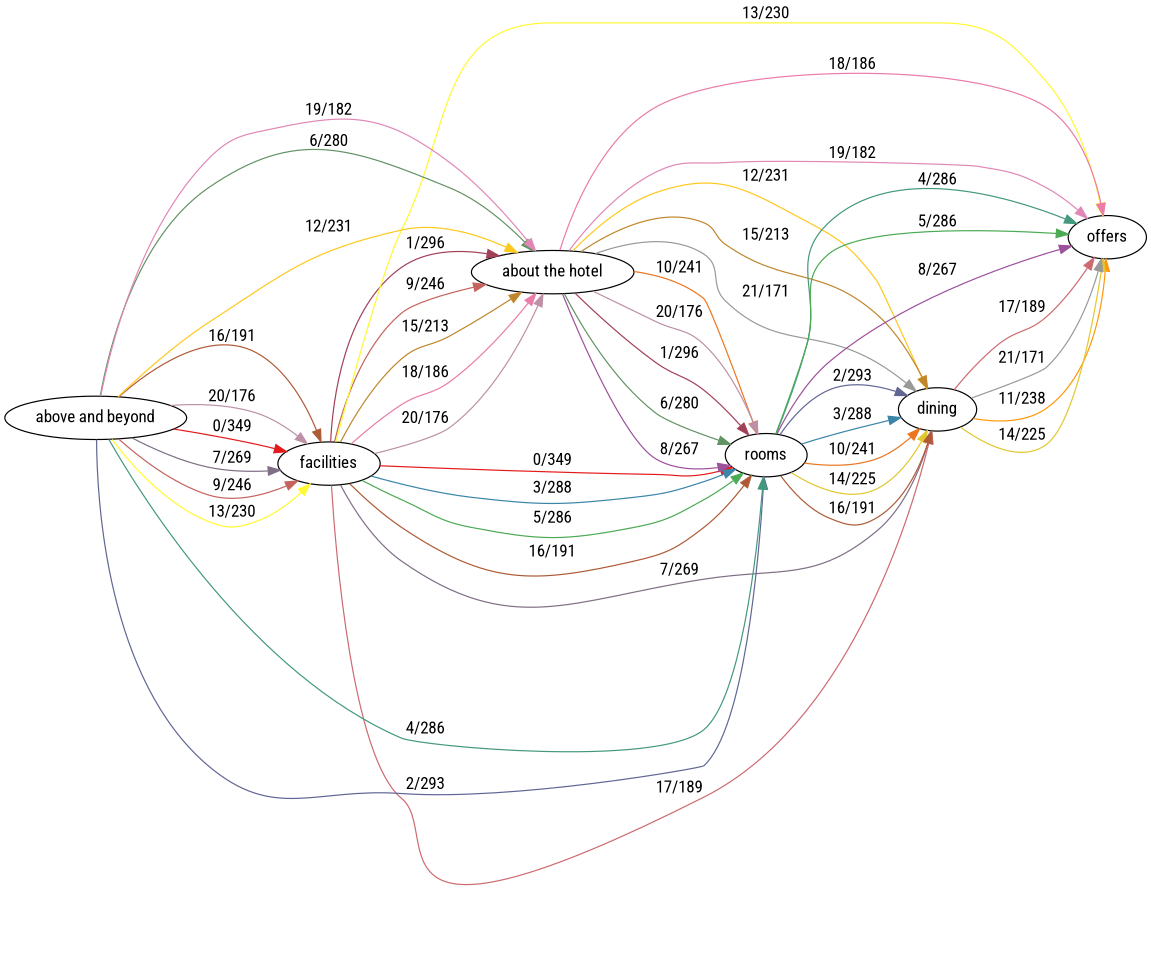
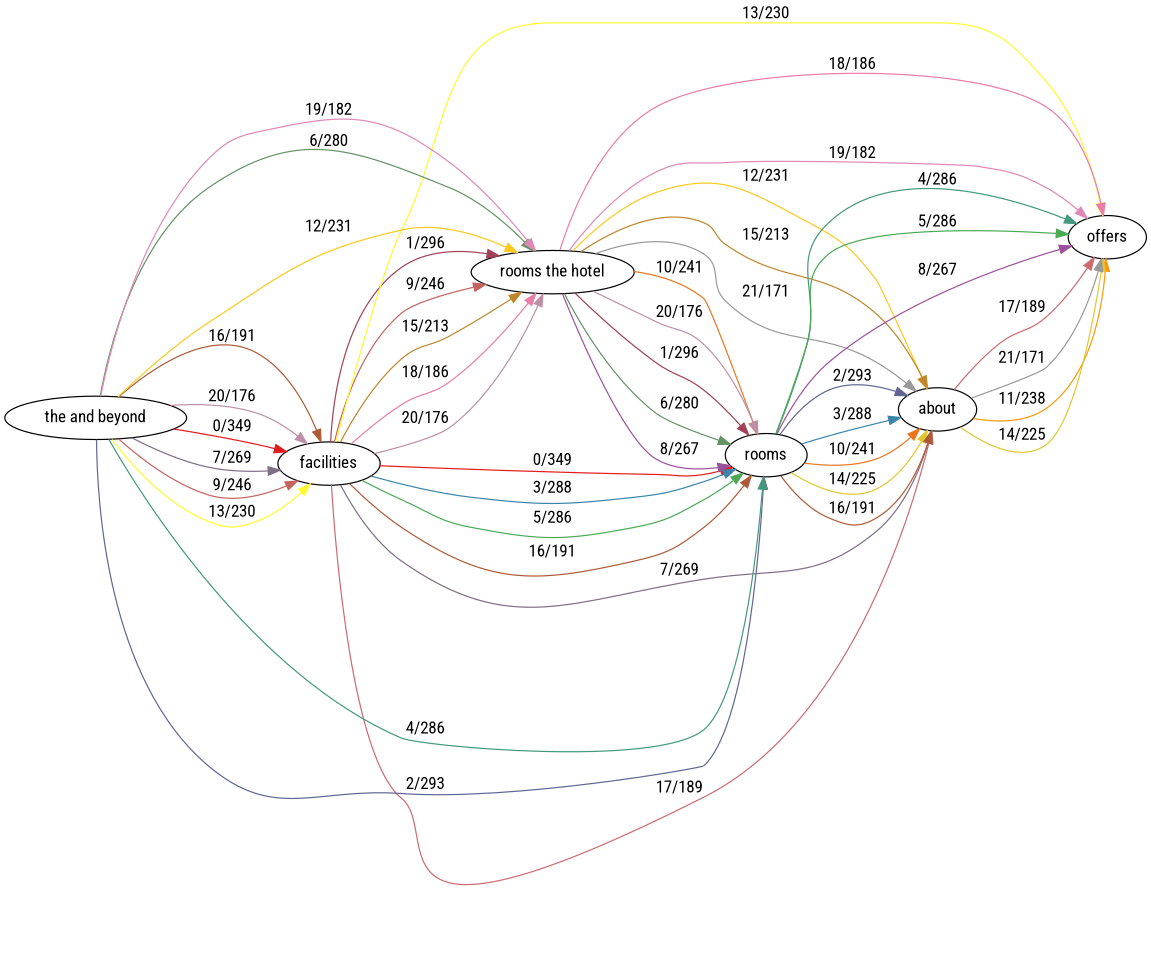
(553, 272) -> (553, 272)
(938, 409) -> (938, 409)
(96, 418) -> (96, 418)
